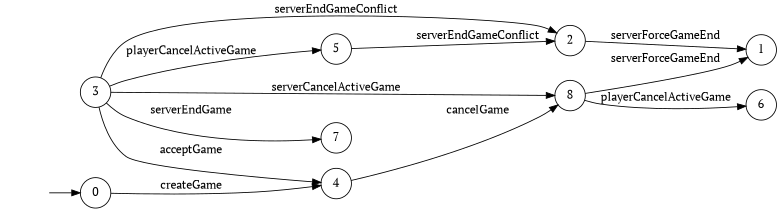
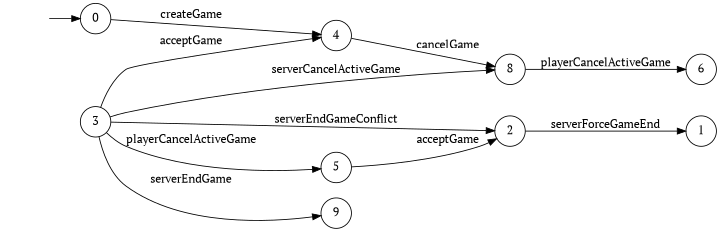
(478, 36) -> (448, 140)
(663, 80) -> none
(336, 138) -> (336, 213)
